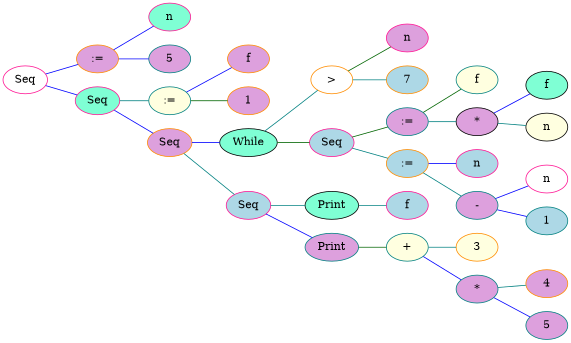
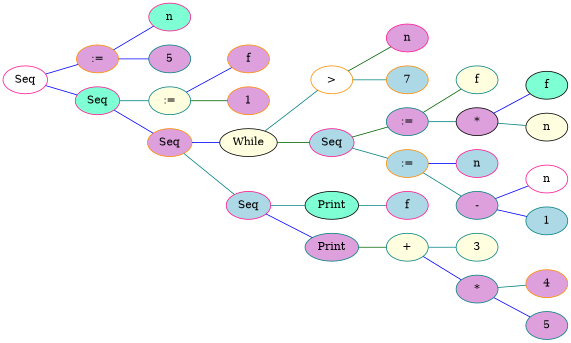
(248, 143) -> (248, 143)
(477, 247) -> (477, 247)
